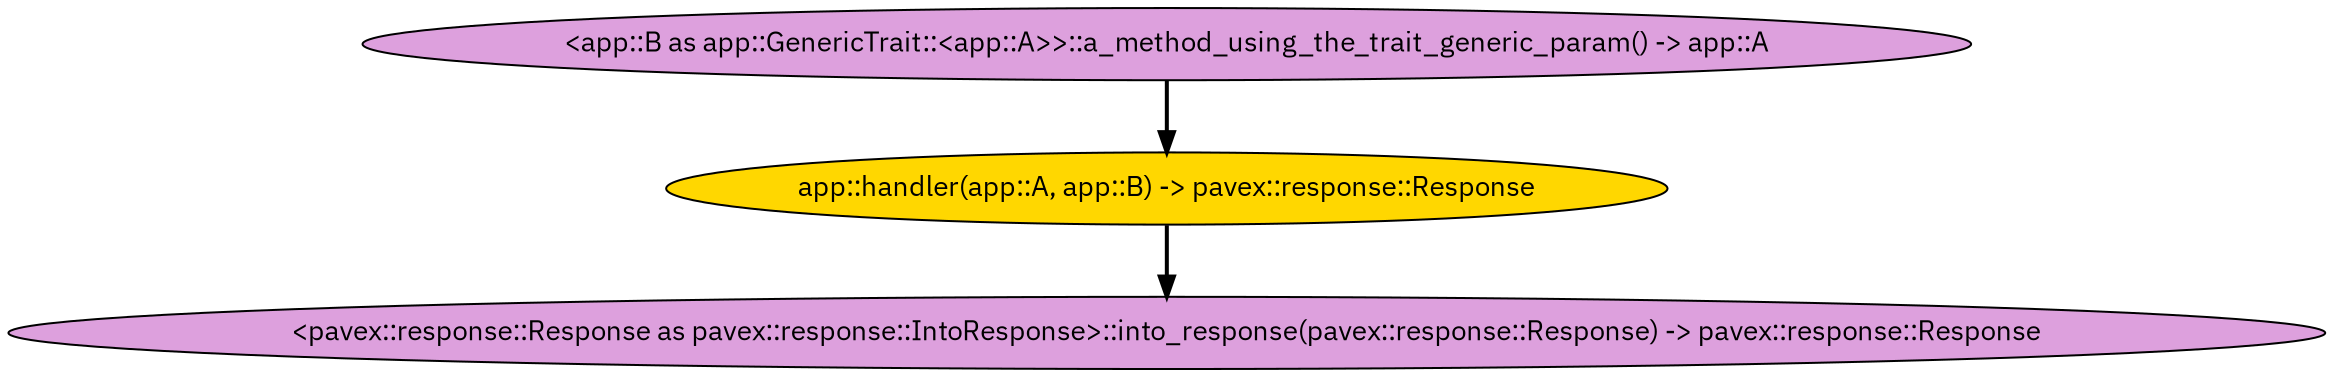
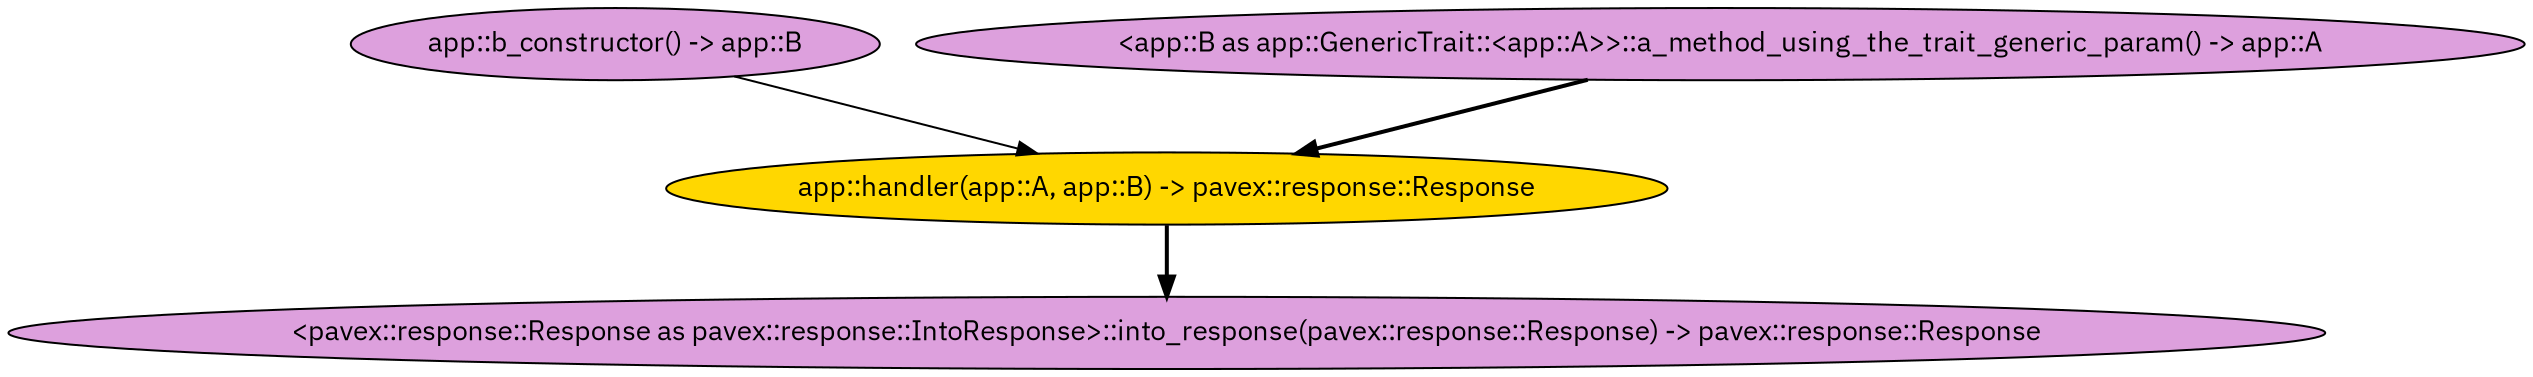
none -> (615, 44)
